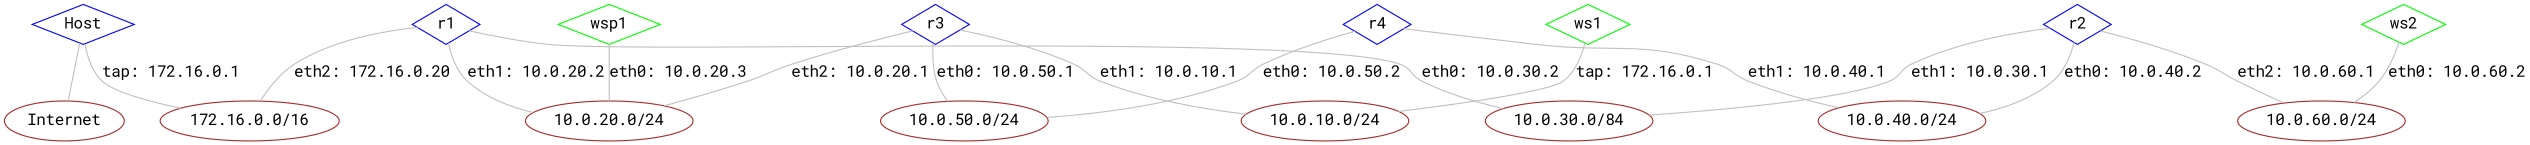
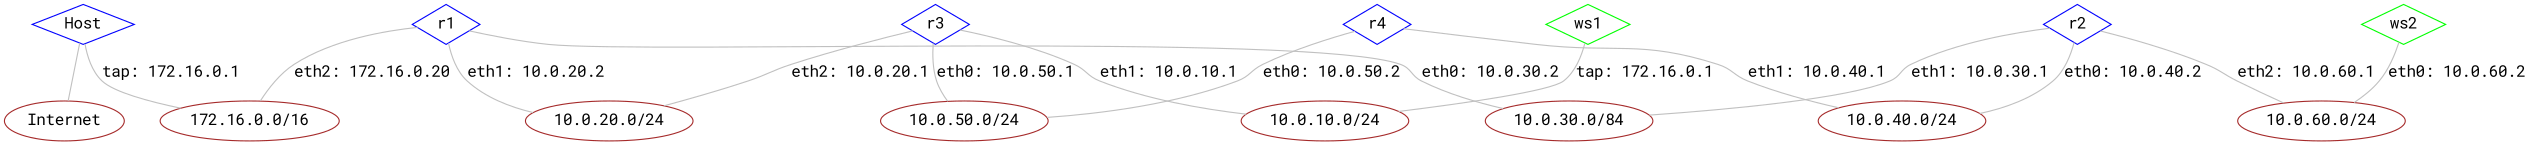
(609, 24) -> none
